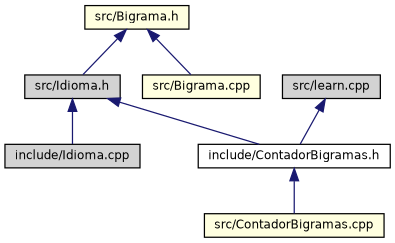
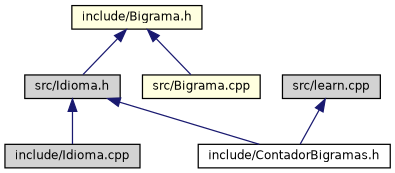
(137, 17) -> (137, 17)
(294, 225) -> none
